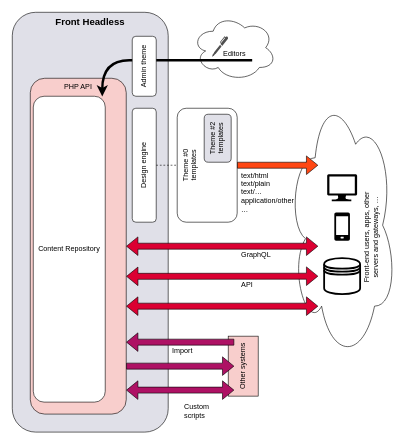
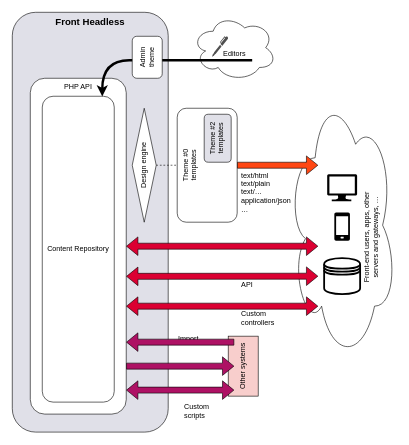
(144, 66) -> (147, 57)
(78, 87) -> (78, 87)
(144, 165) -> (144, 165)
(273, 192) -> (271, 192)
(69, 249) -> (78, 249)
(258, 255) -> none
none -> (258, 318)
(189, 351) -> (195, 339)
